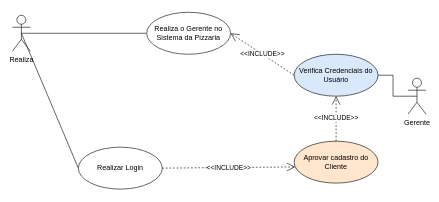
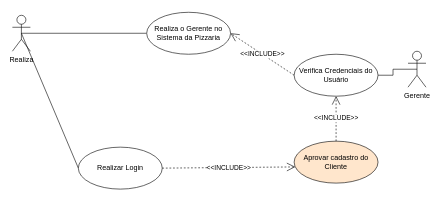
(336, 75) -> (336, 75)
(417, 96) -> (417, 69)
